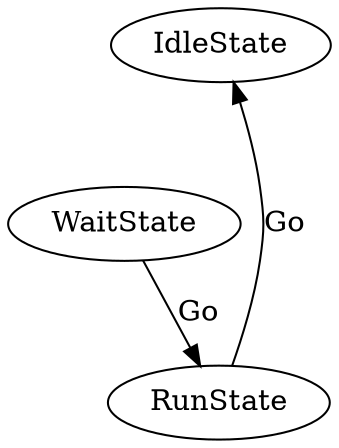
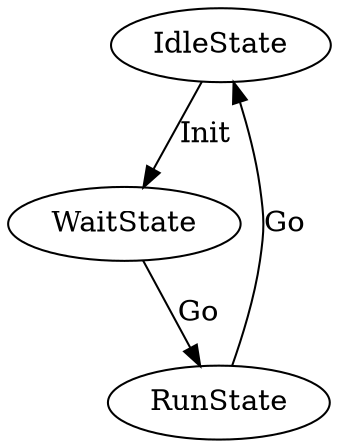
none -> (178, 125)
